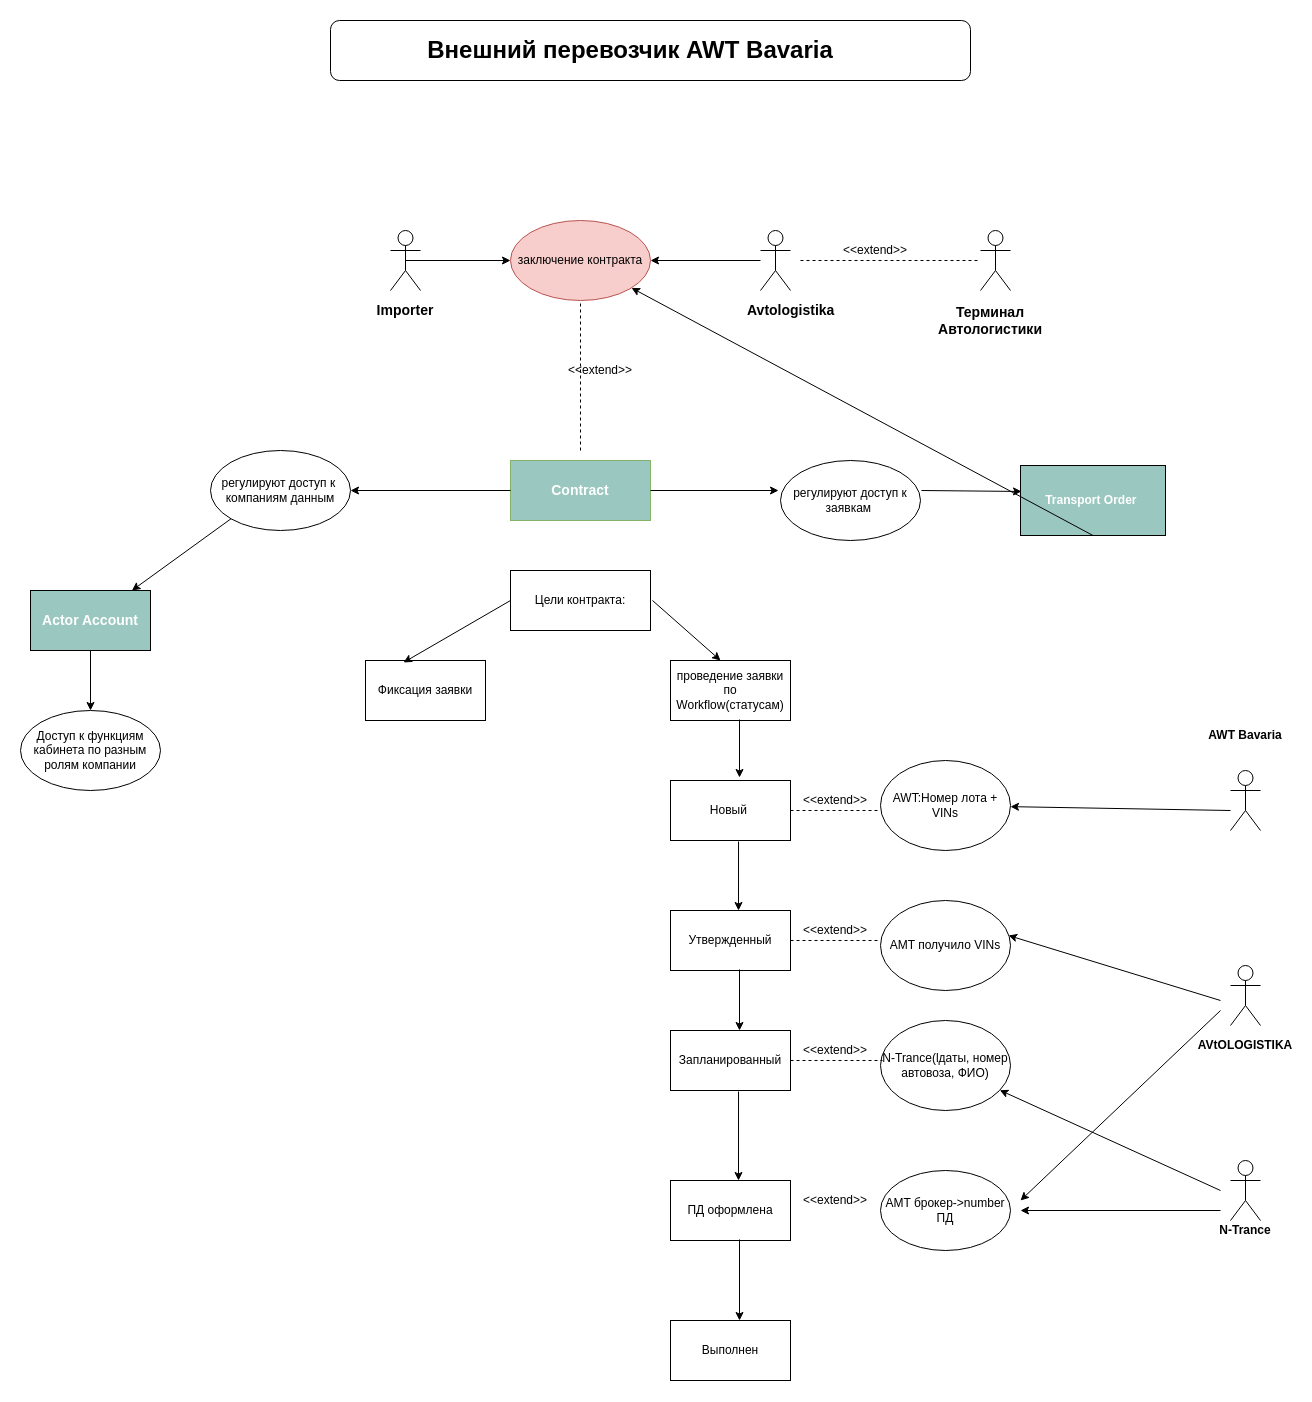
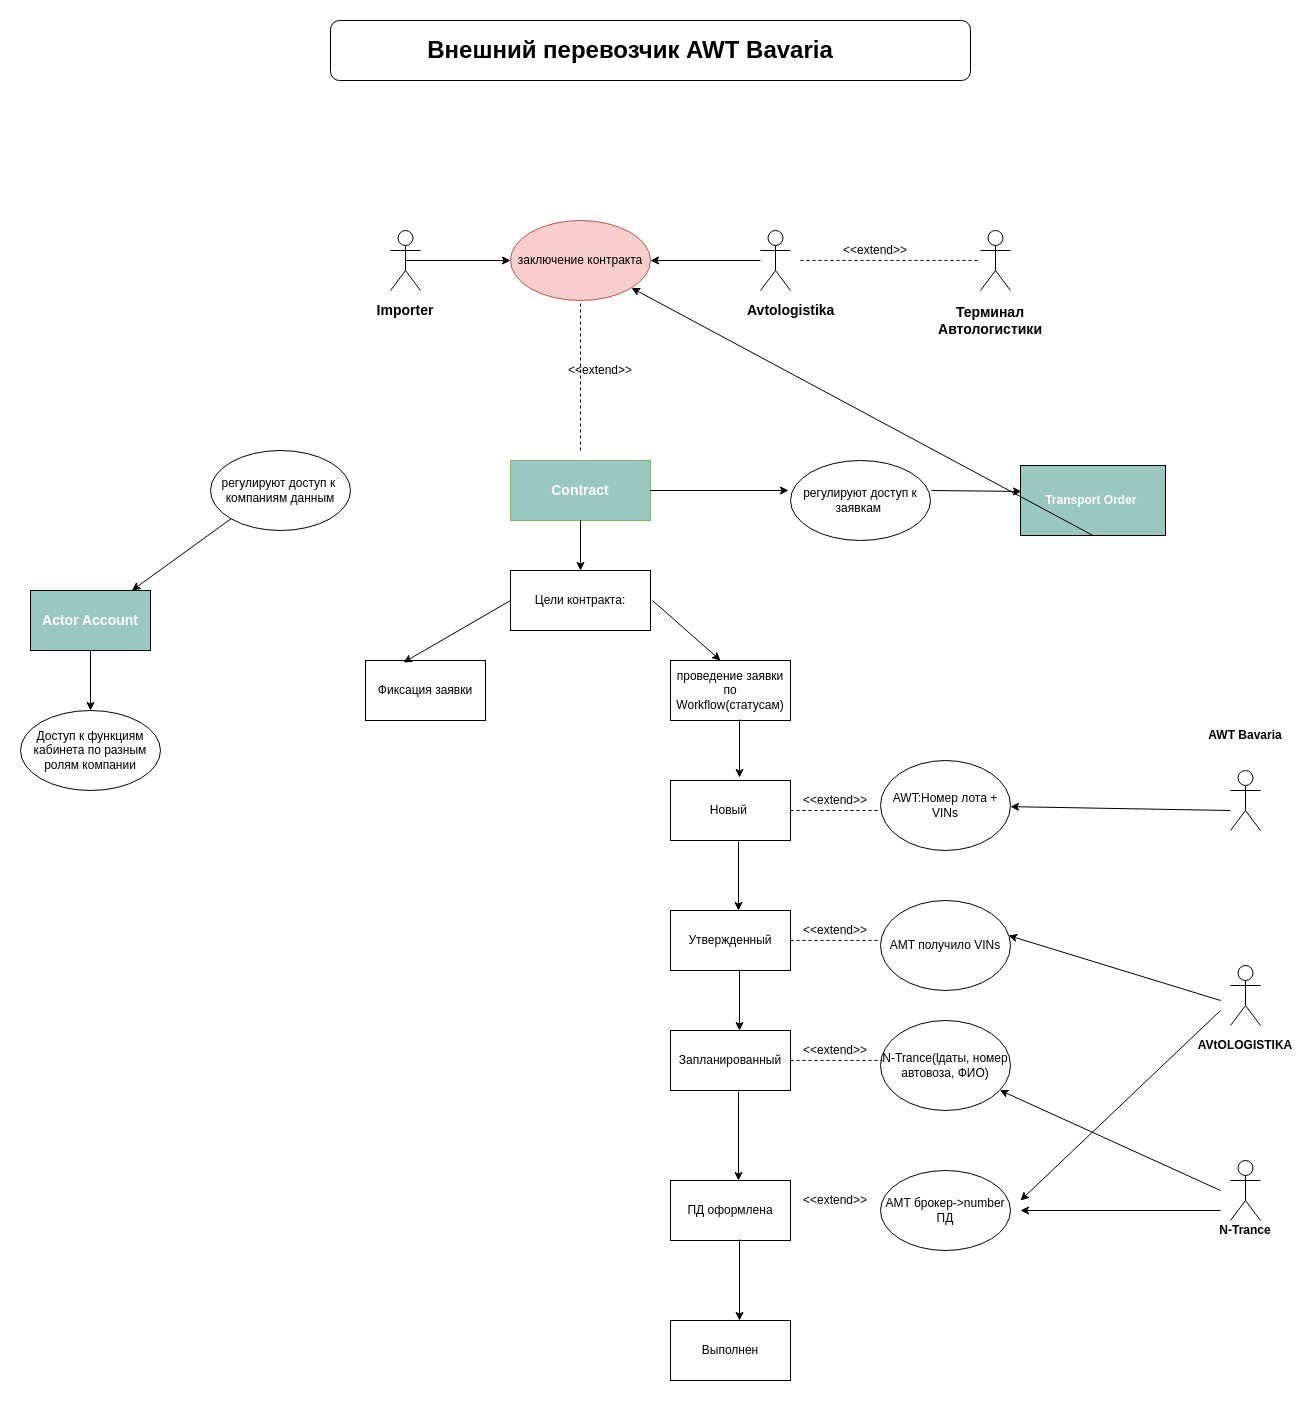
(434, 491) -> none
(851, 501) -> (861, 501)
none -> (581, 542)
